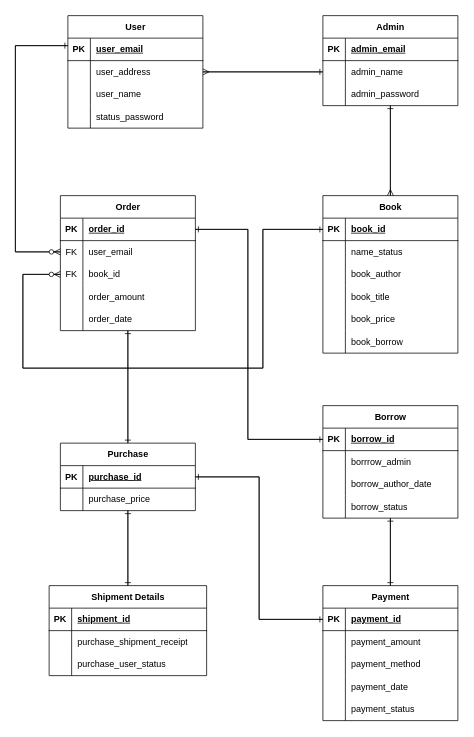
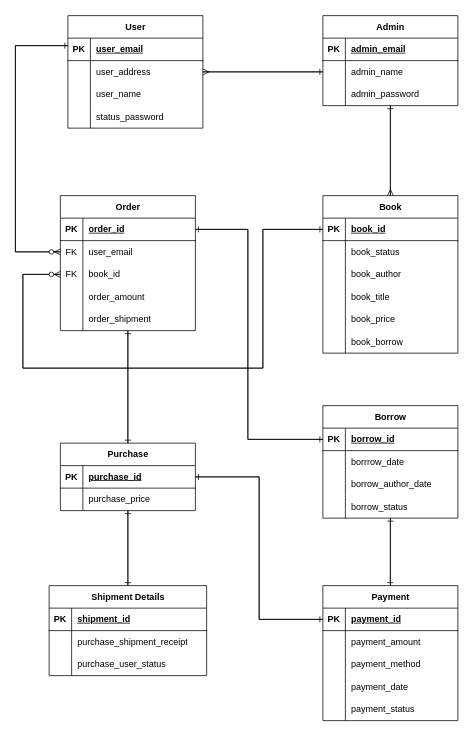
(379, 252) -> (379, 252)
(114, 319) -> (123, 319)
(383, 462) -> (382, 462)
